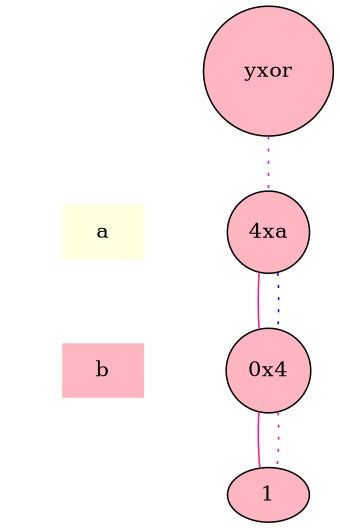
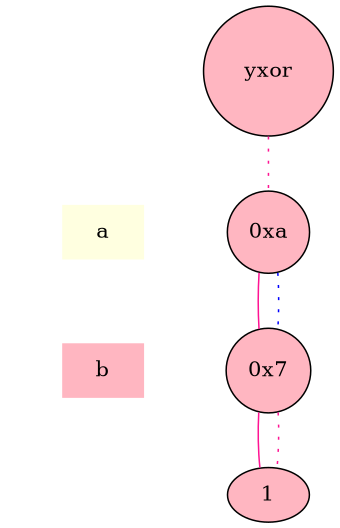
(268, 232) -> (268, 232)
(268, 371) -> (268, 371)
